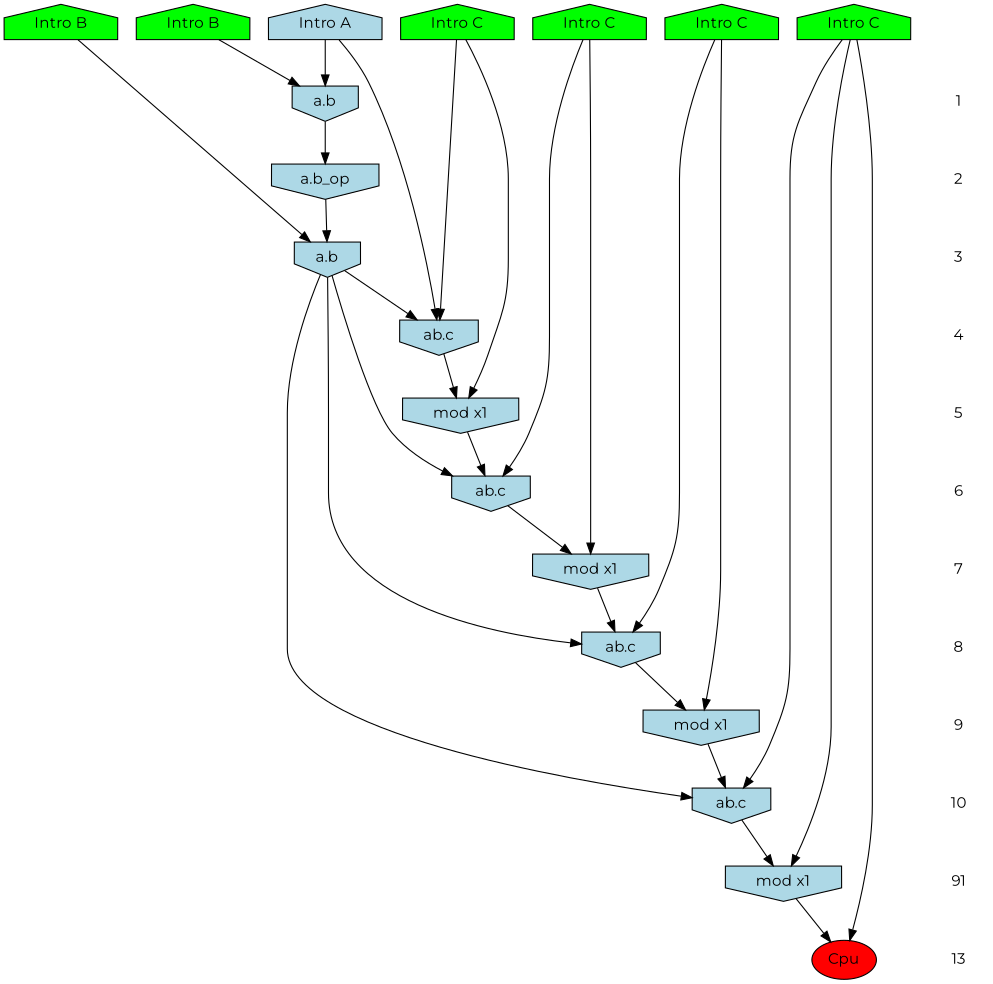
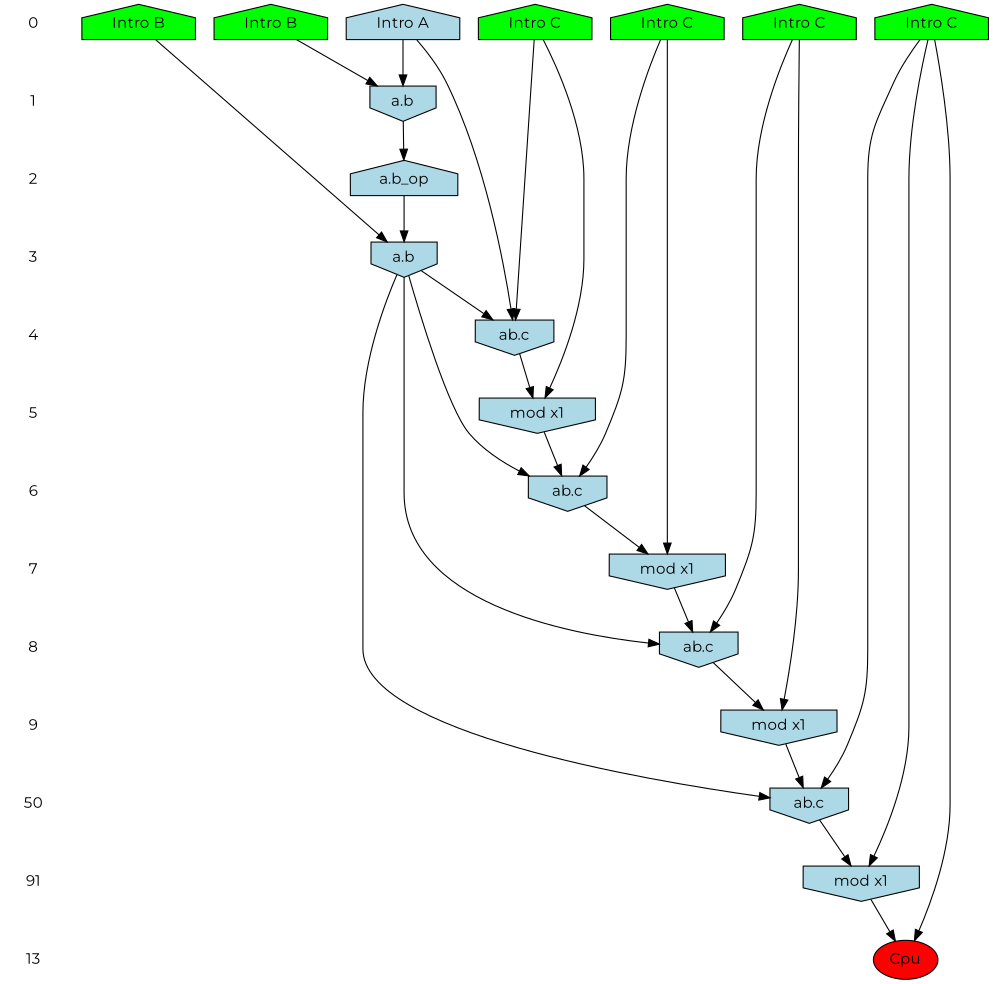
none -> (34, 24)
(325, 180) -> (404, 180)
(959, 804) -> (34, 804)
